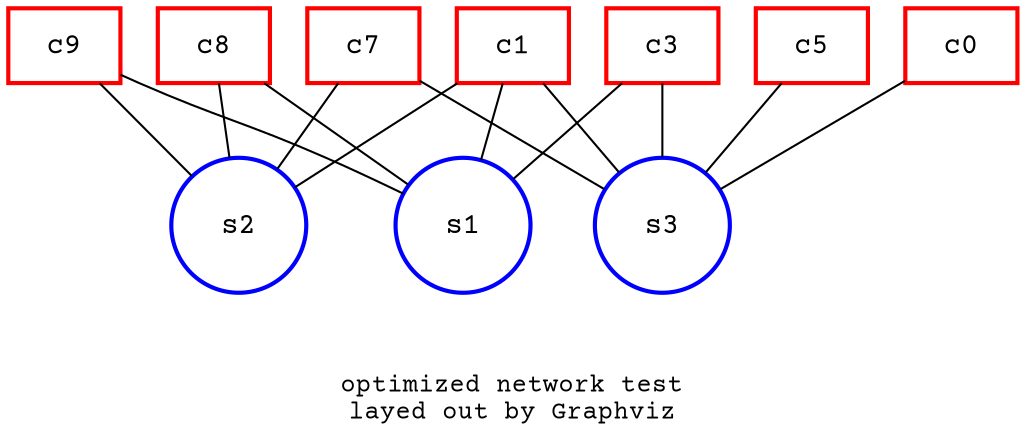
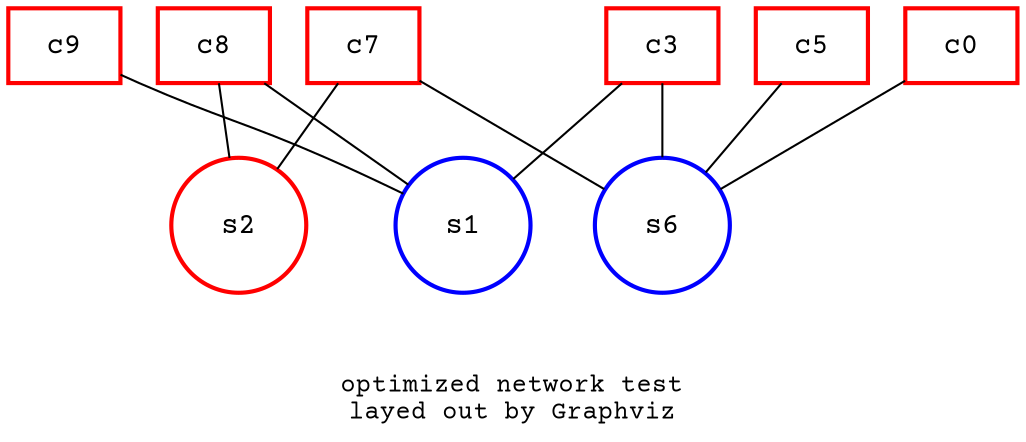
(513, 46) -> none
(146, 130) -> none
(239, 225) -> (239, 225)
(662, 225) -> (662, 225)
